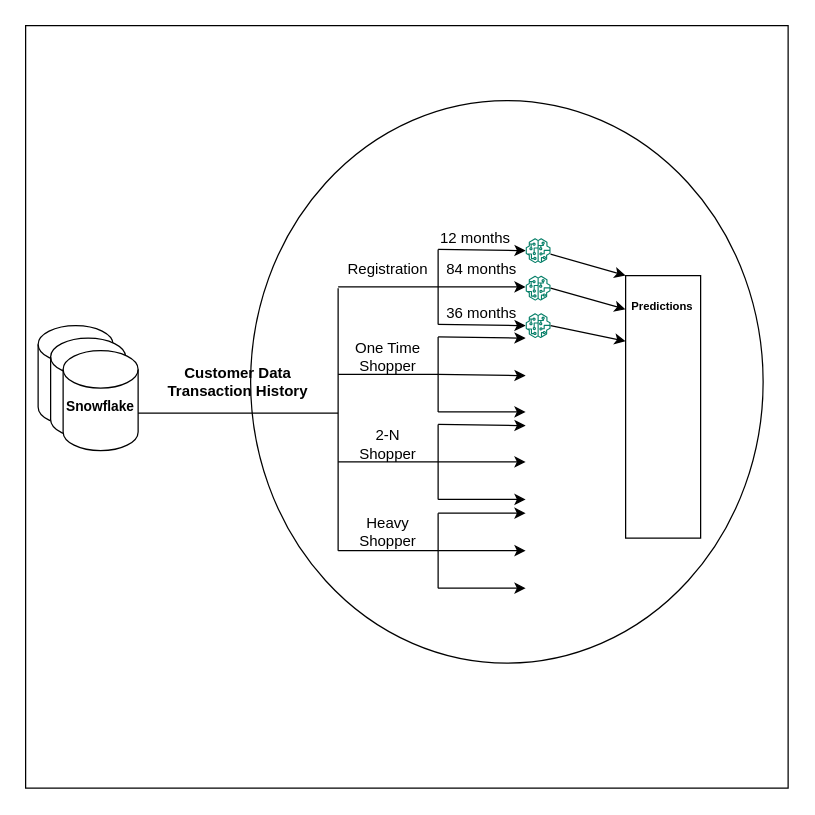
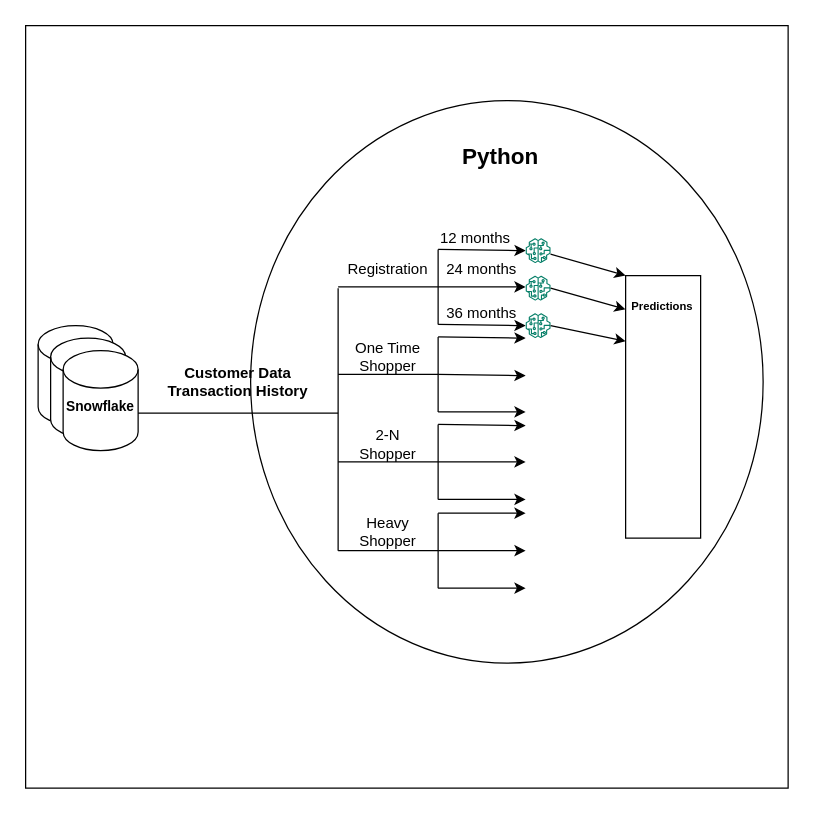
none -> (501, 157)
(482, 269) -> (482, 269)
